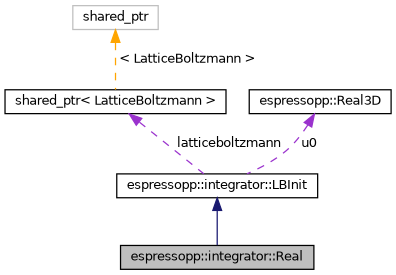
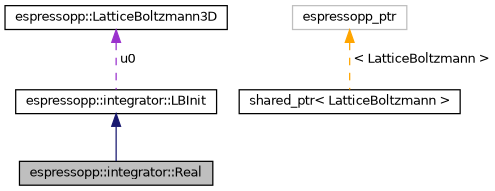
(116, 18) -> (350, 18)
(320, 102) -> (116, 18)
(172, 148) -> none
